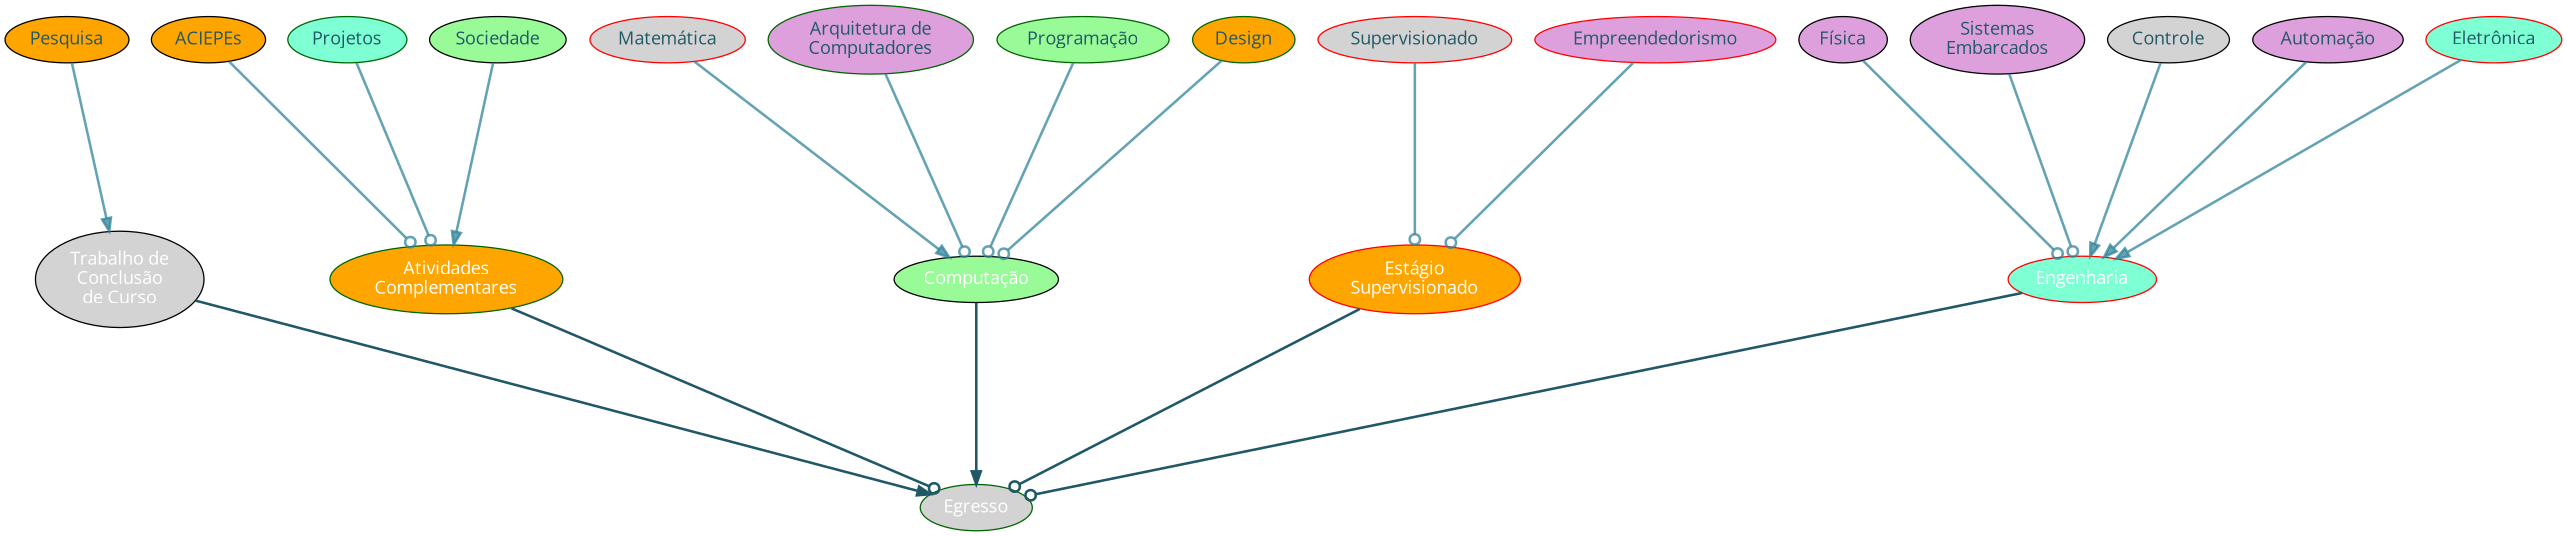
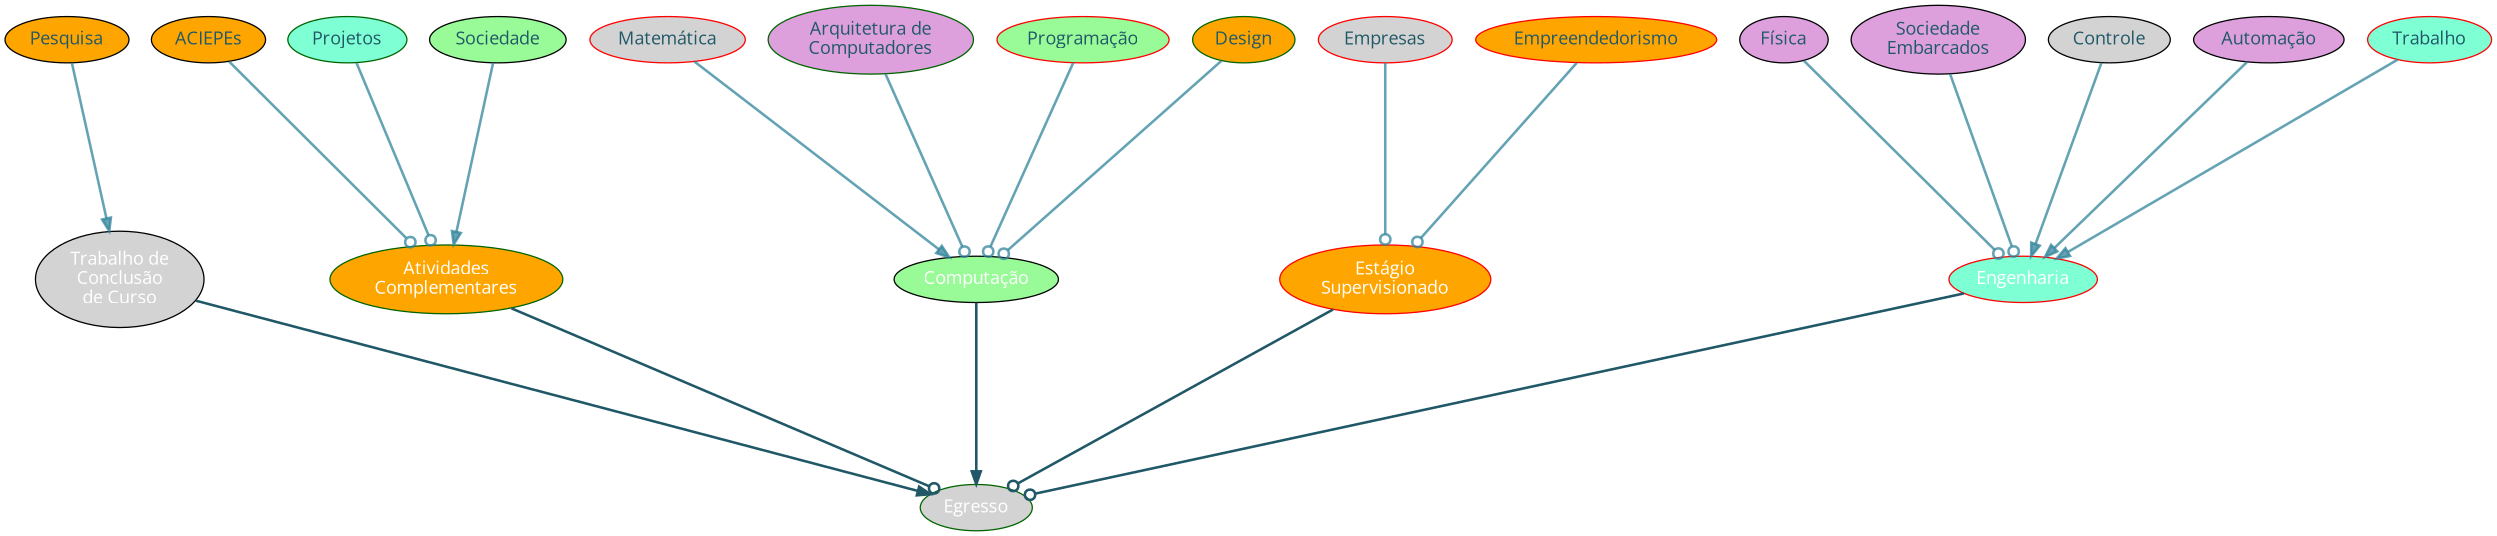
(1083, 40) -> (1083, 40)
(1415, 40) -> (1385, 40)
(1655, 40) -> (1596, 40)
(1997, 40) -> (1938, 40)
(2494, 40) -> (2430, 40)
